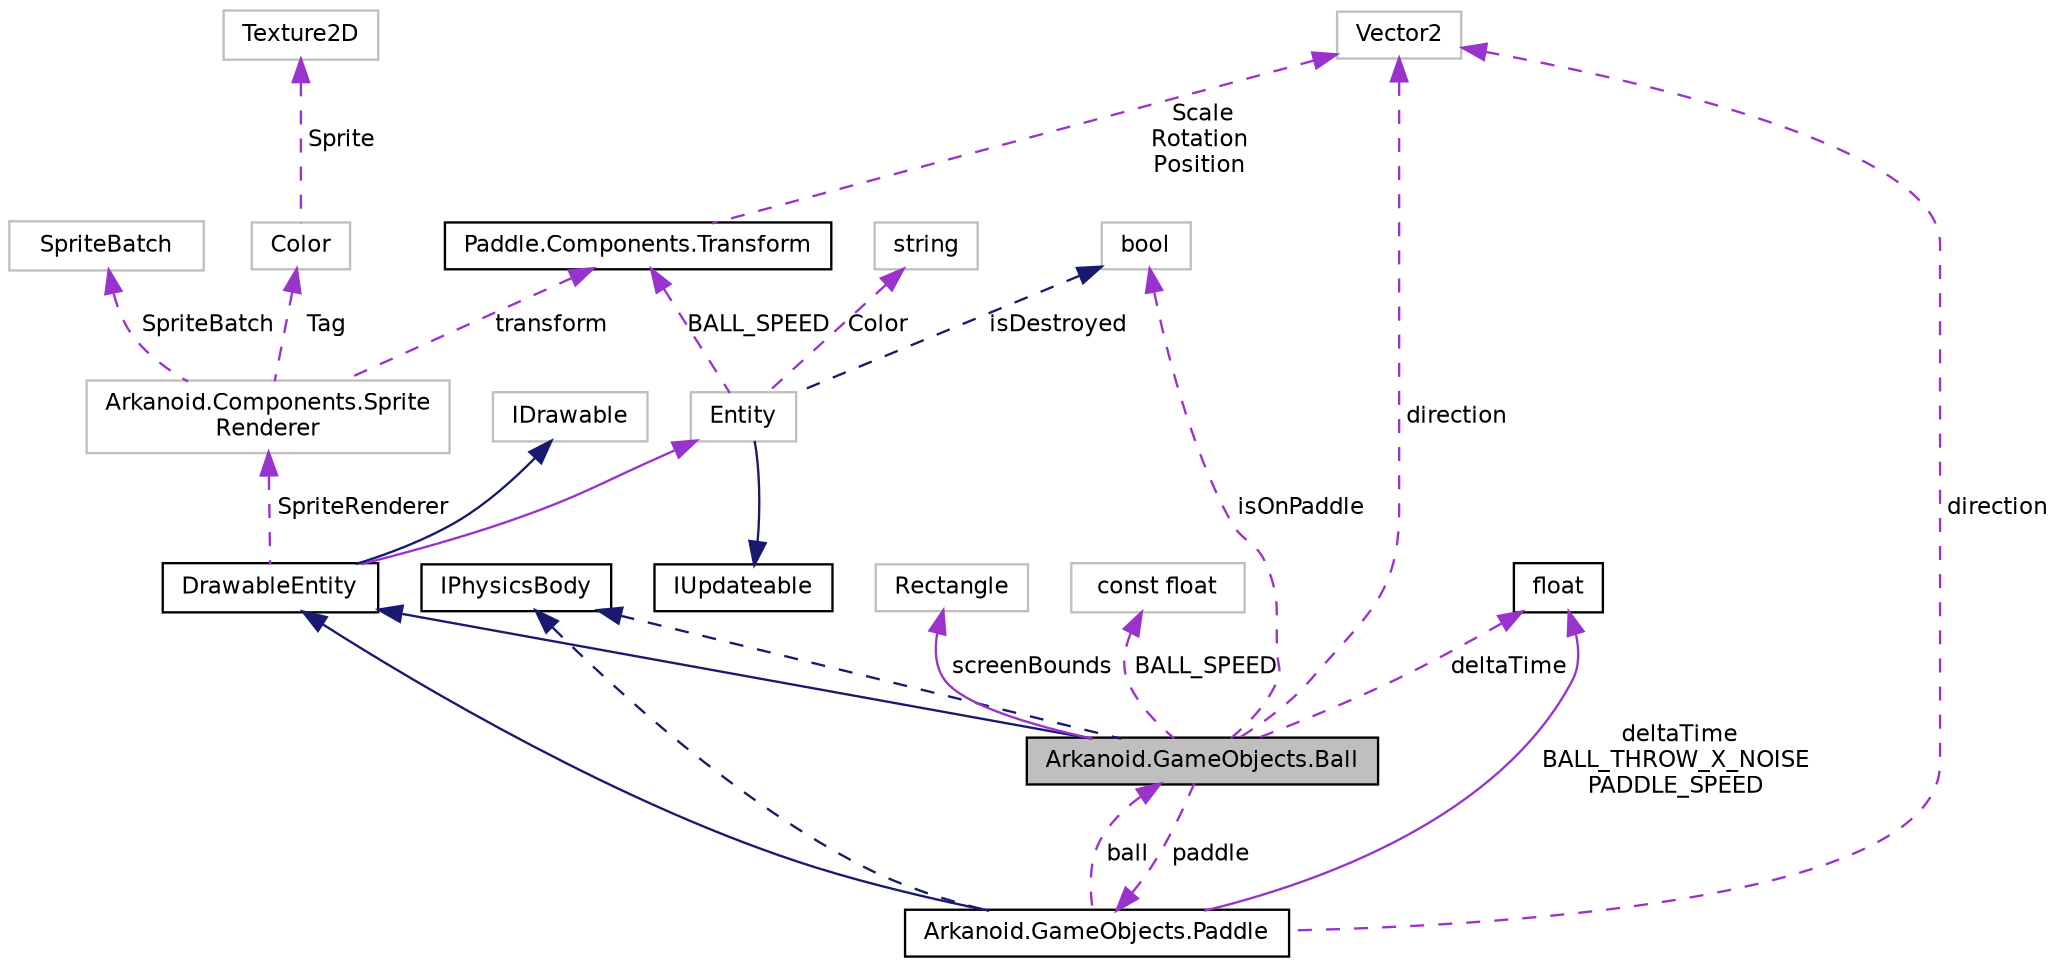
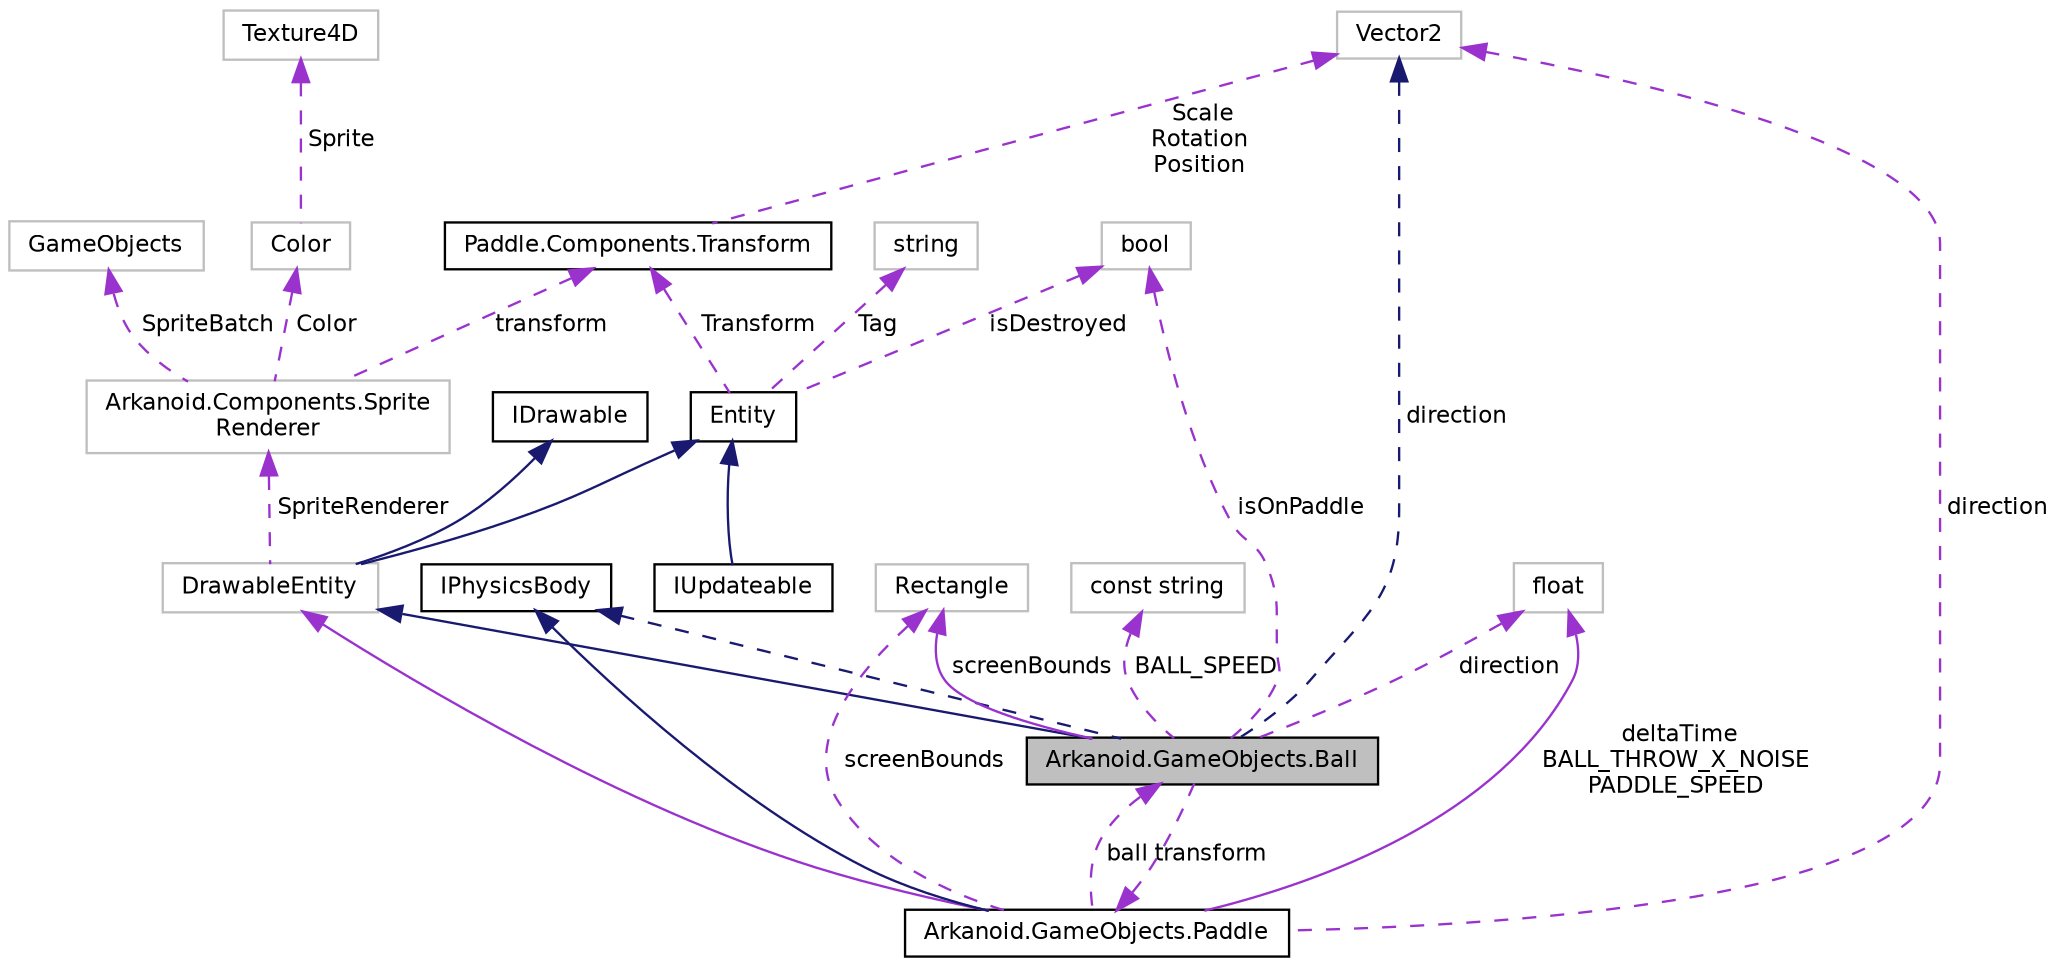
(301, 35) -> (301, 35)
(107, 246) -> (107, 246)
(323, 325) -> (323, 325)
(755, 325) -> (755, 325)
(875, 325) -> (875, 325)
(937, 335) -> (937, 335)
(570, 417) -> (570, 417)
(743, 417) -> (743, 417)
(1399, 441) -> (1399, 441)
(759, 491) -> (728, 515)
(521, 517) -> (521, 517)
(270, 588) -> (270, 588)
(1158, 588) -> (1158, 588)
(1558, 588) -> (1558, 588)
(1506, 667) -> (1506, 667)
(753, 798) -> (753, 798)
(642, 800) -> (642, 800)
none -> (838, 801)
(1208, 855) -> (1208, 855)
